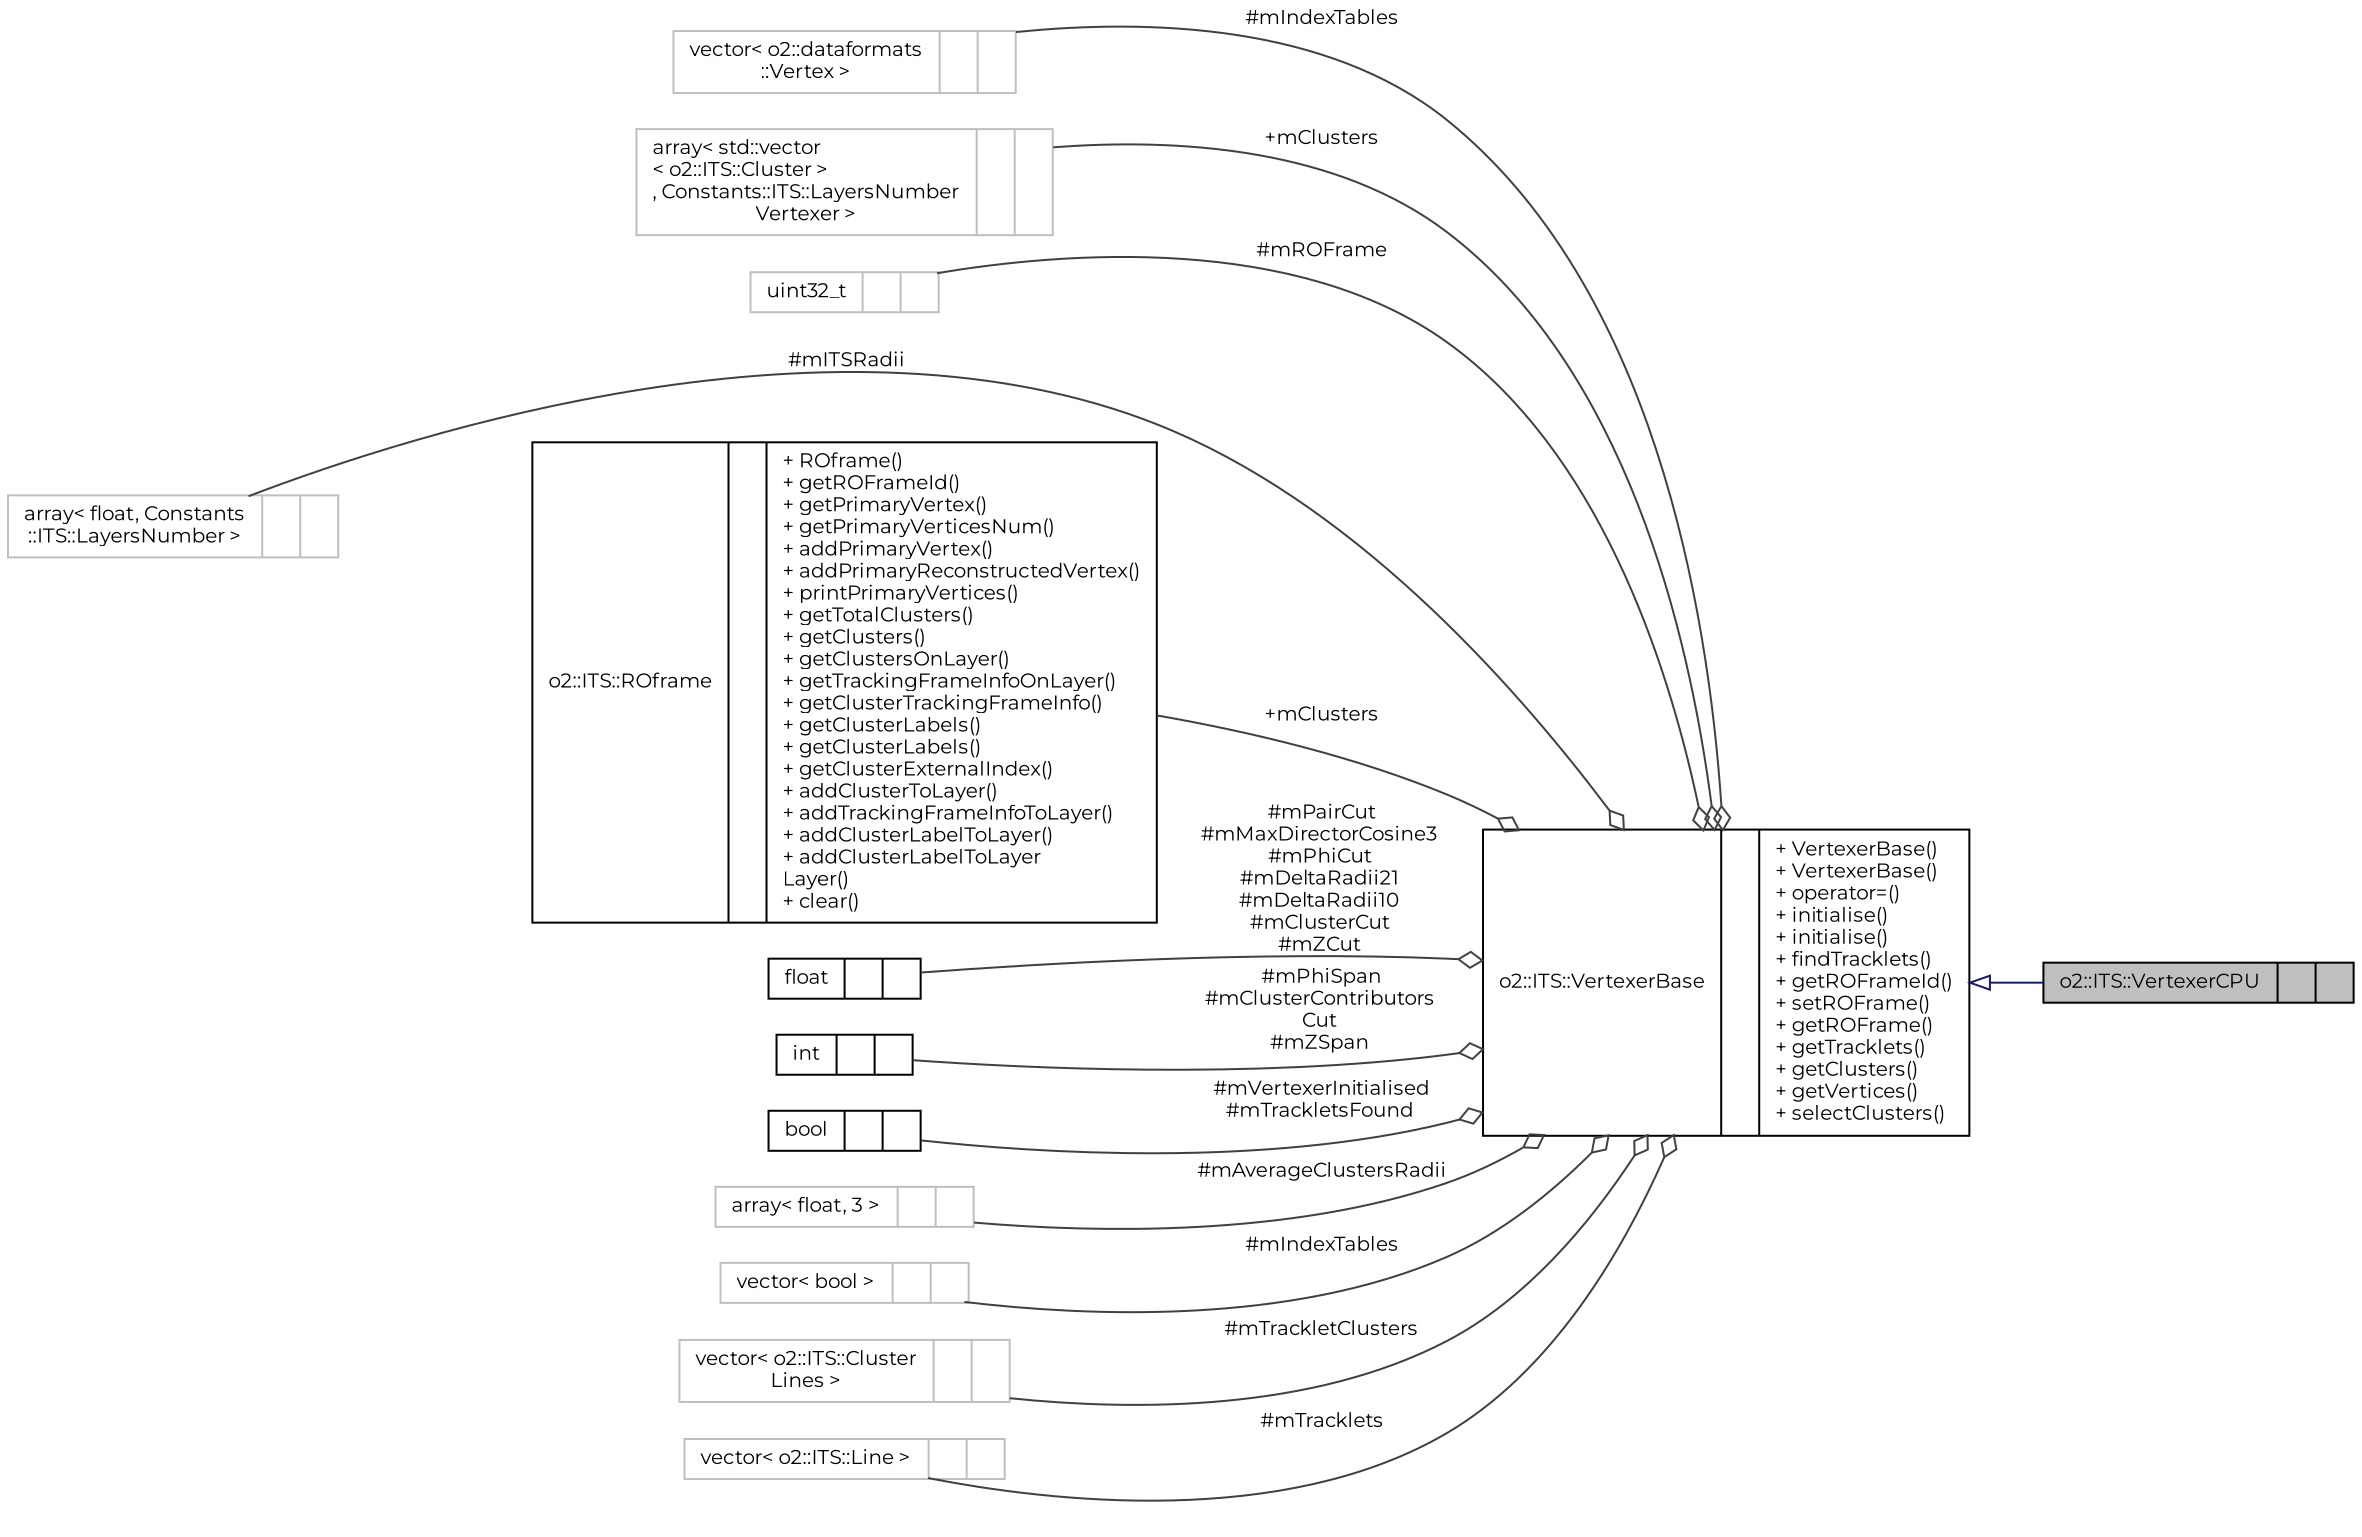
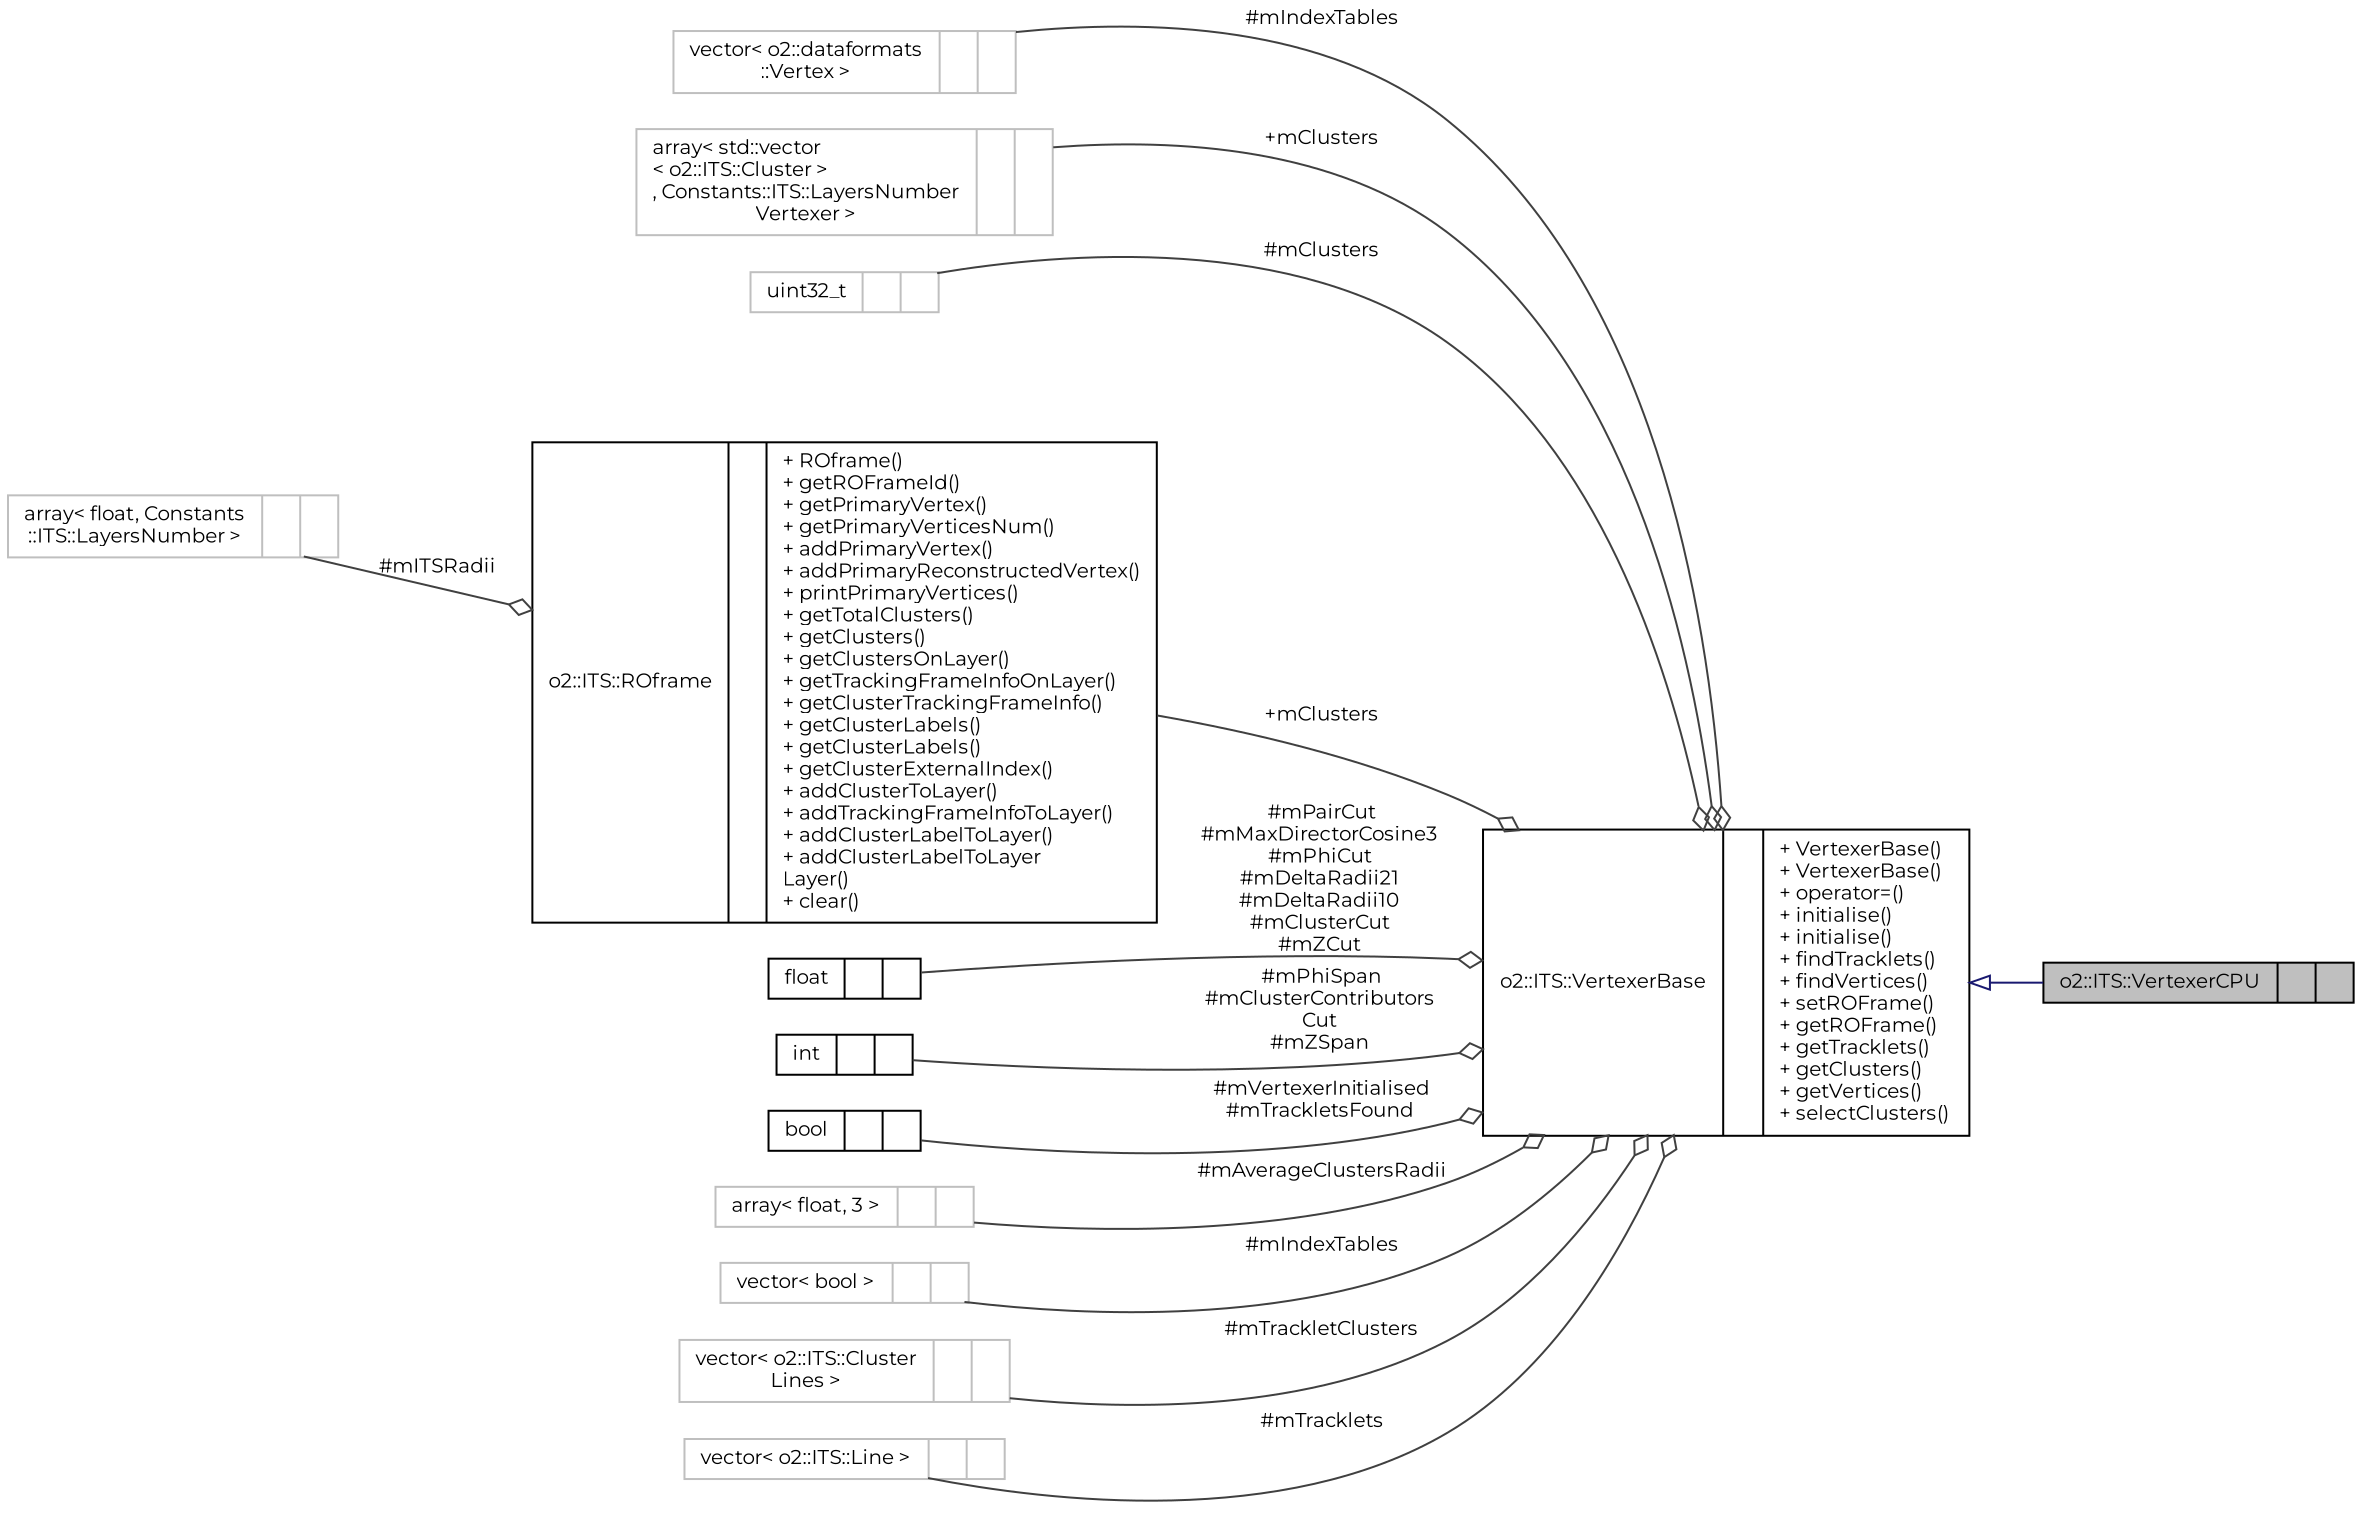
(1320, 251) -> (1320, 251)
(998, 384) -> (406, 580)
(1864, 982) -> (1854, 982)
